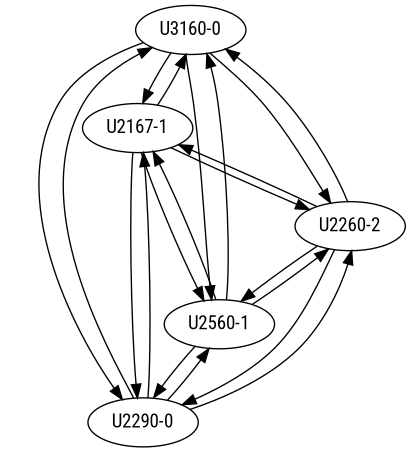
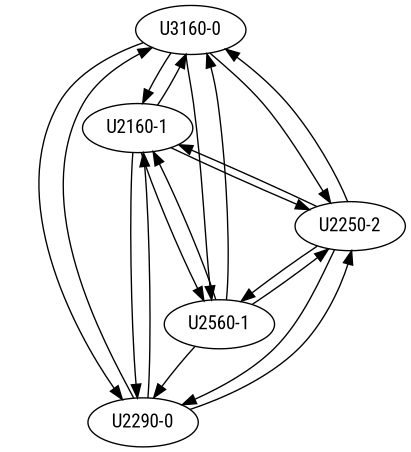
(138, 128) -> (138, 128)
(350, 226) -> (350, 226)
(185, 380) -> none
